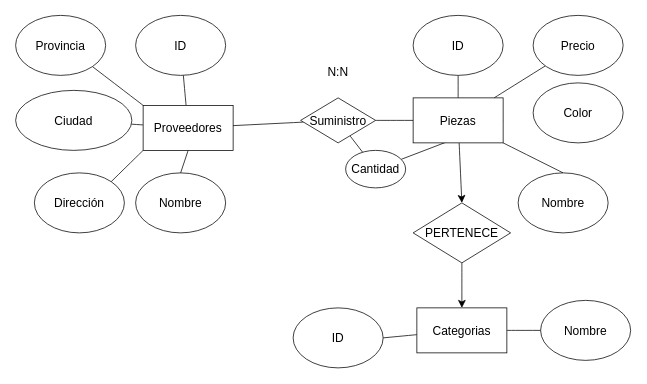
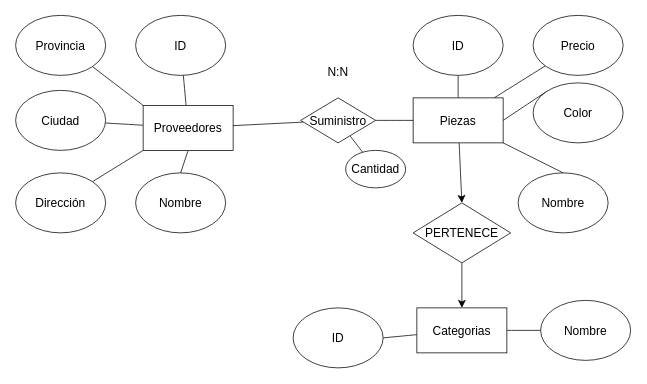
(74, 120) -> (60, 120)
(423, 151) -> (524, 106)
(79, 203) -> (60, 203)
